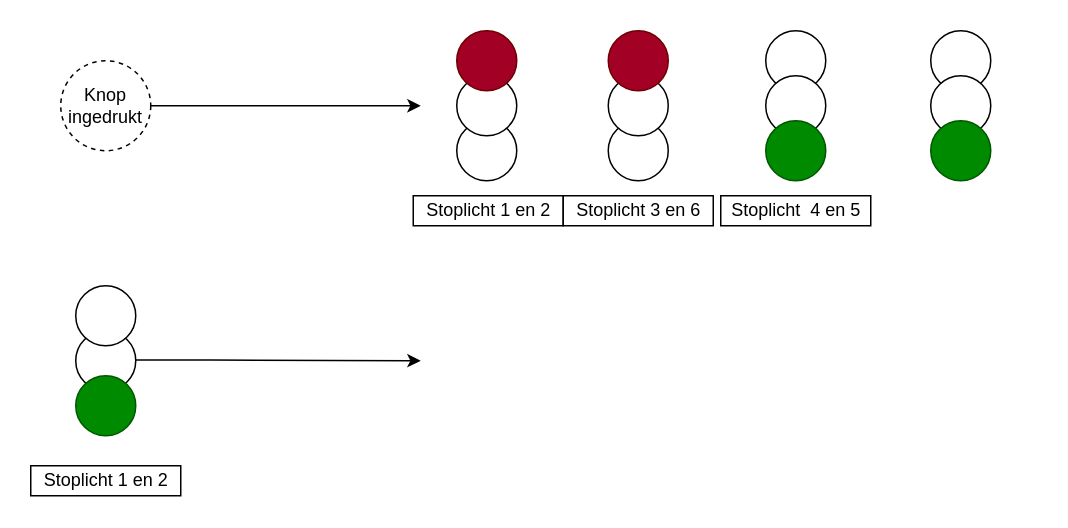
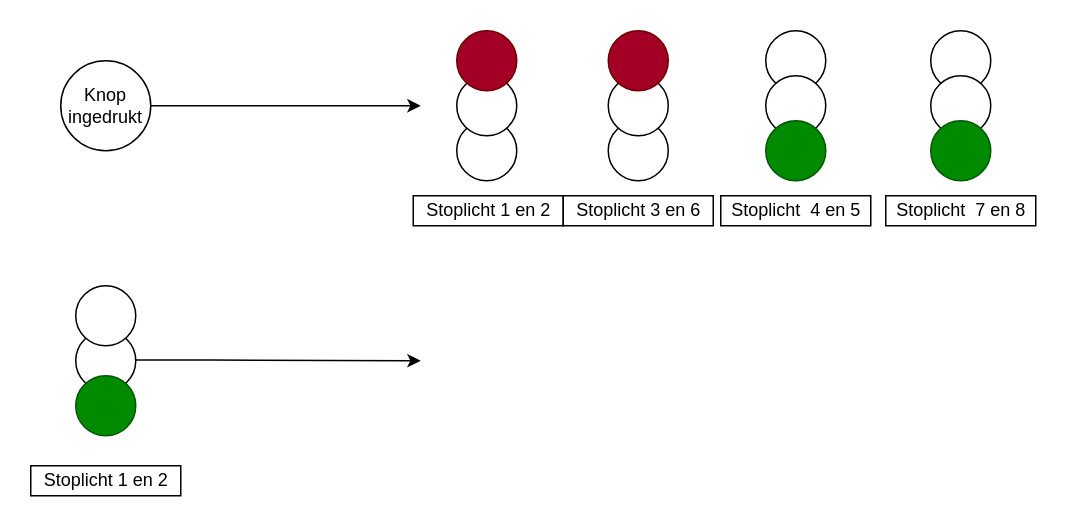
(106, 106) -> (106, 106)
none -> (961, 211)
